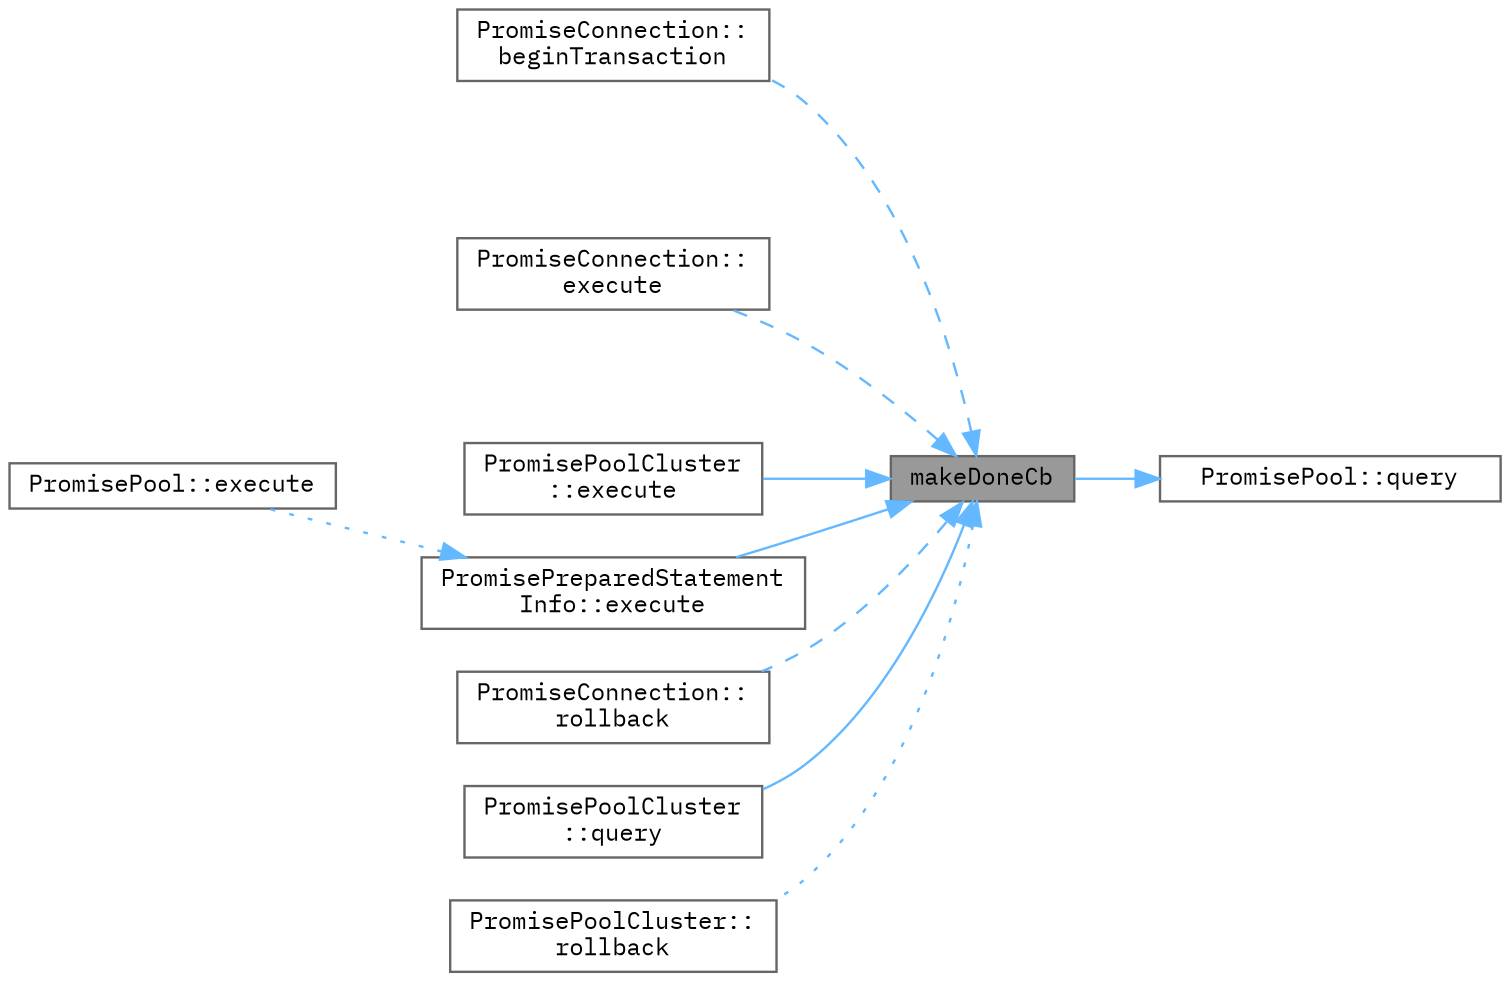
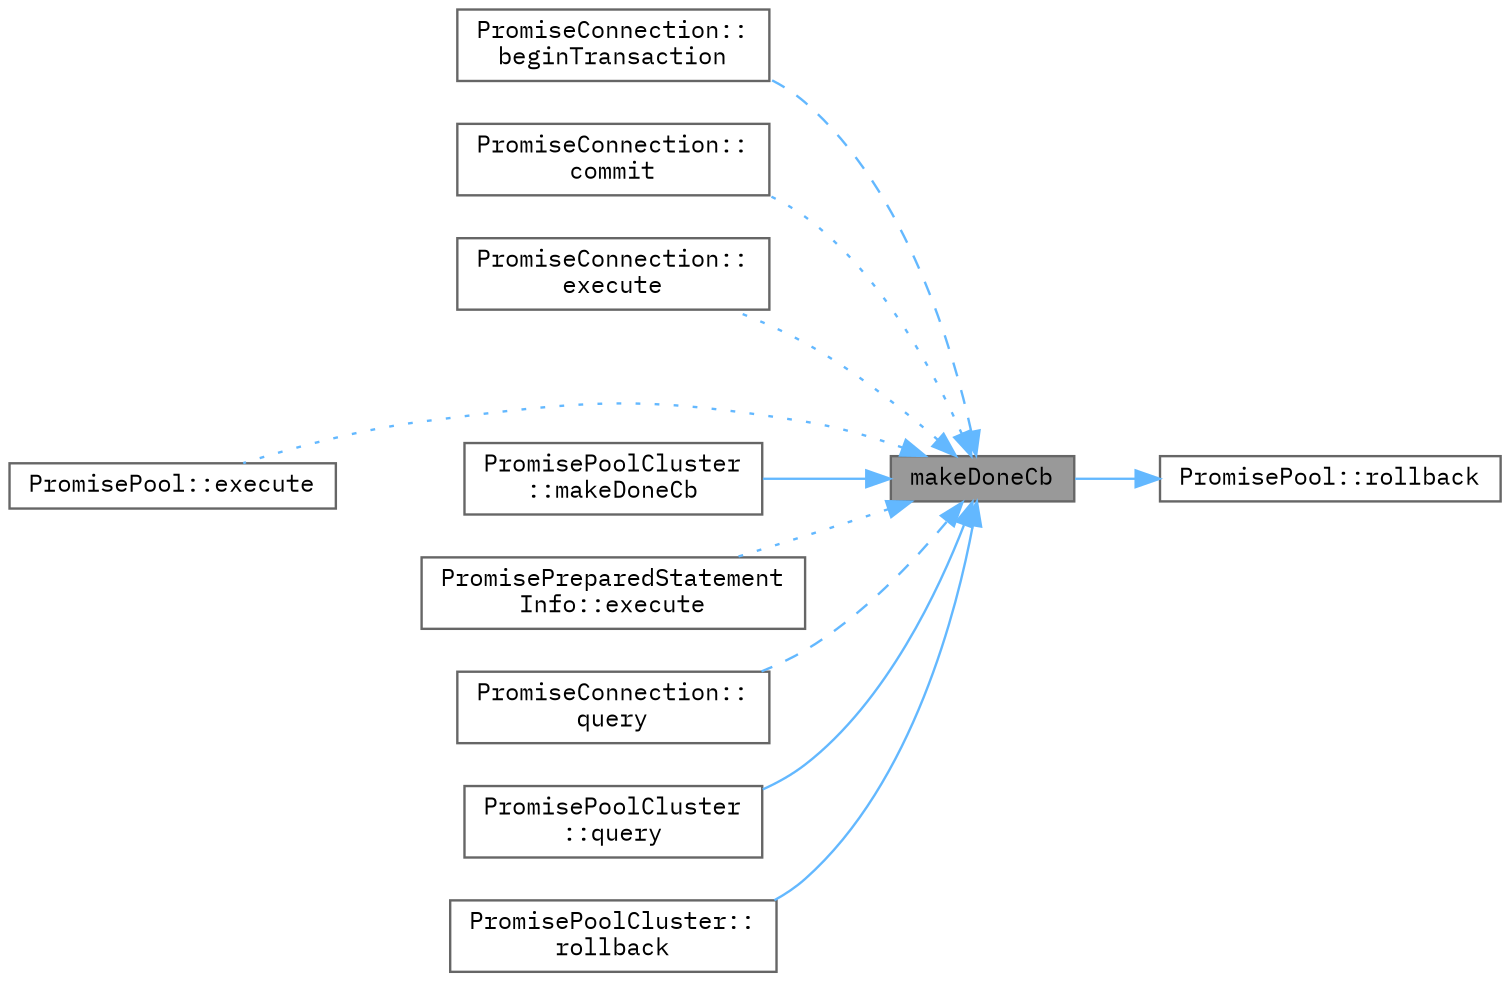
none -> (613, 160)
(841, 365) -> (841, 365)
(613, 479) -> (613, 479)
(1330, 479) -> (1330, 479)
(355, 530) -> (572, 405)
(812, 534) -> (812, 534)
(613, 707) -> (613, 707)
(908, 732) -> (908, 732)
